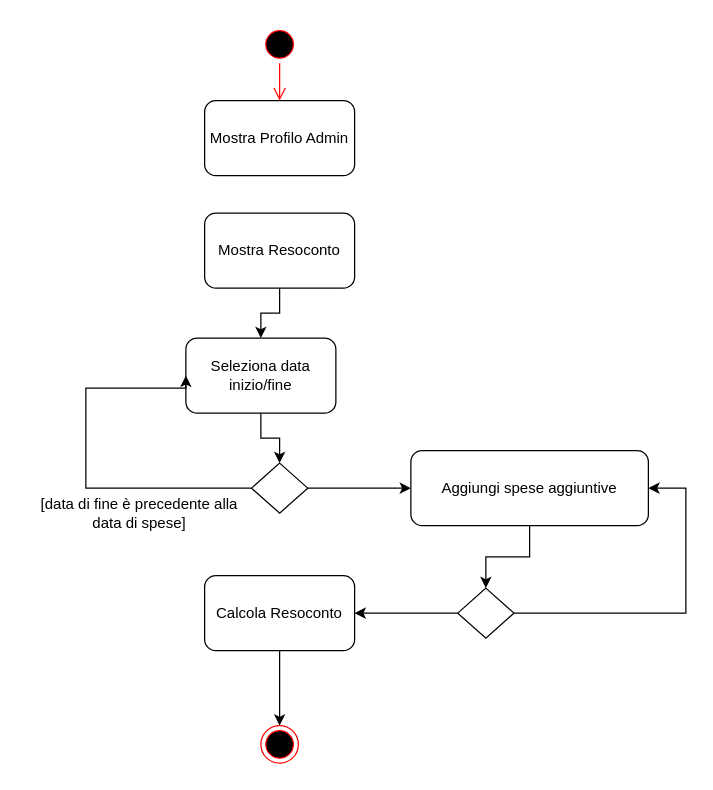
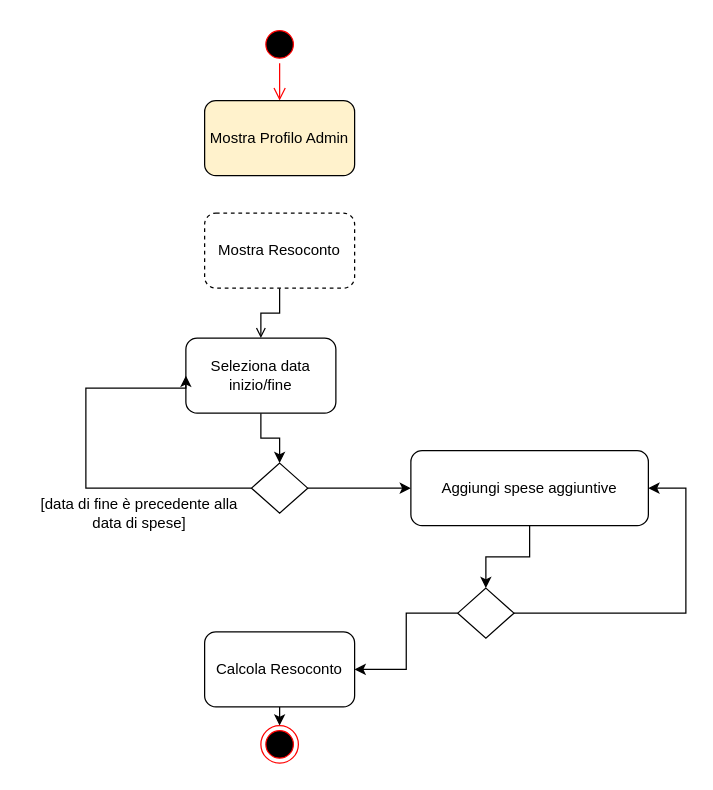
(279, 138) -> (279, 138)
(279, 251) -> (279, 251)
(261, 328) -> (261, 330)
(279, 613) -> (279, 669)
